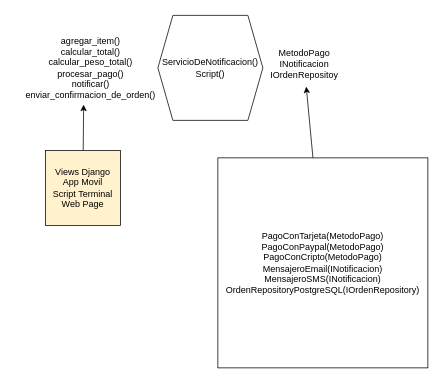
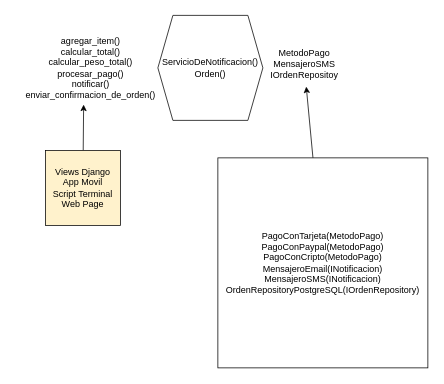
(305, 64) -> (305, 64)
(210, 68) -> (210, 68)
